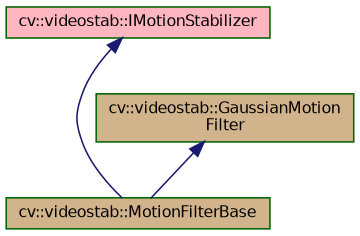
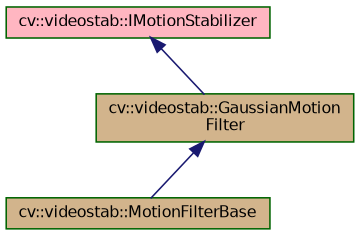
(78, 126) -> (183, 72)
